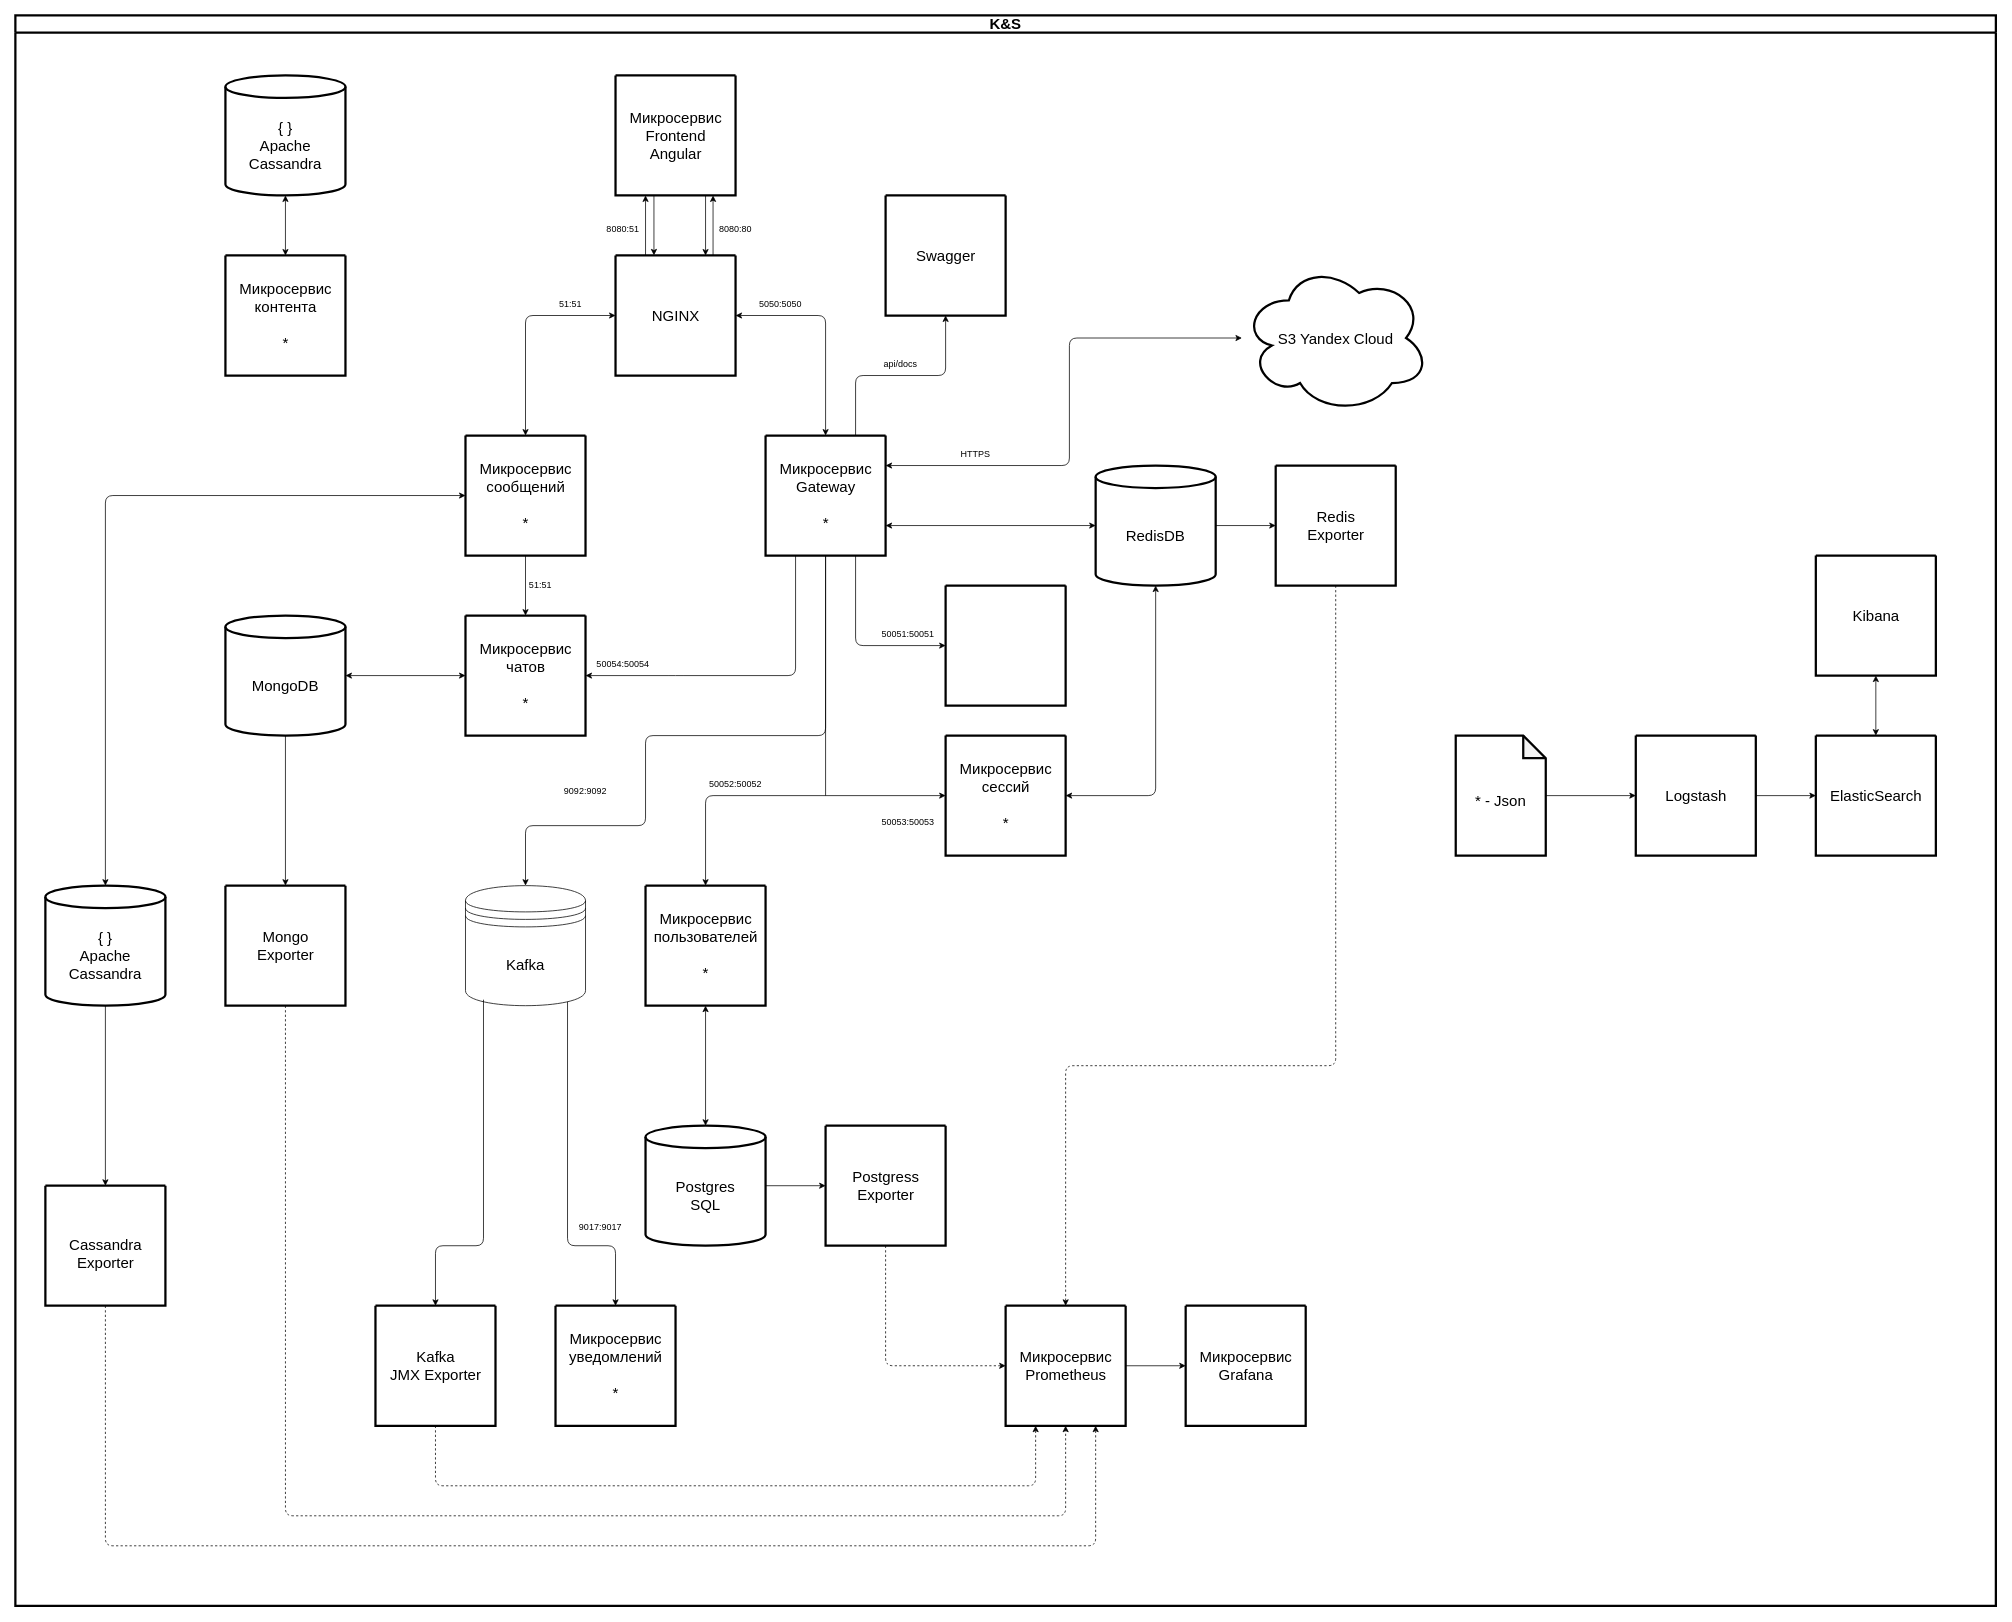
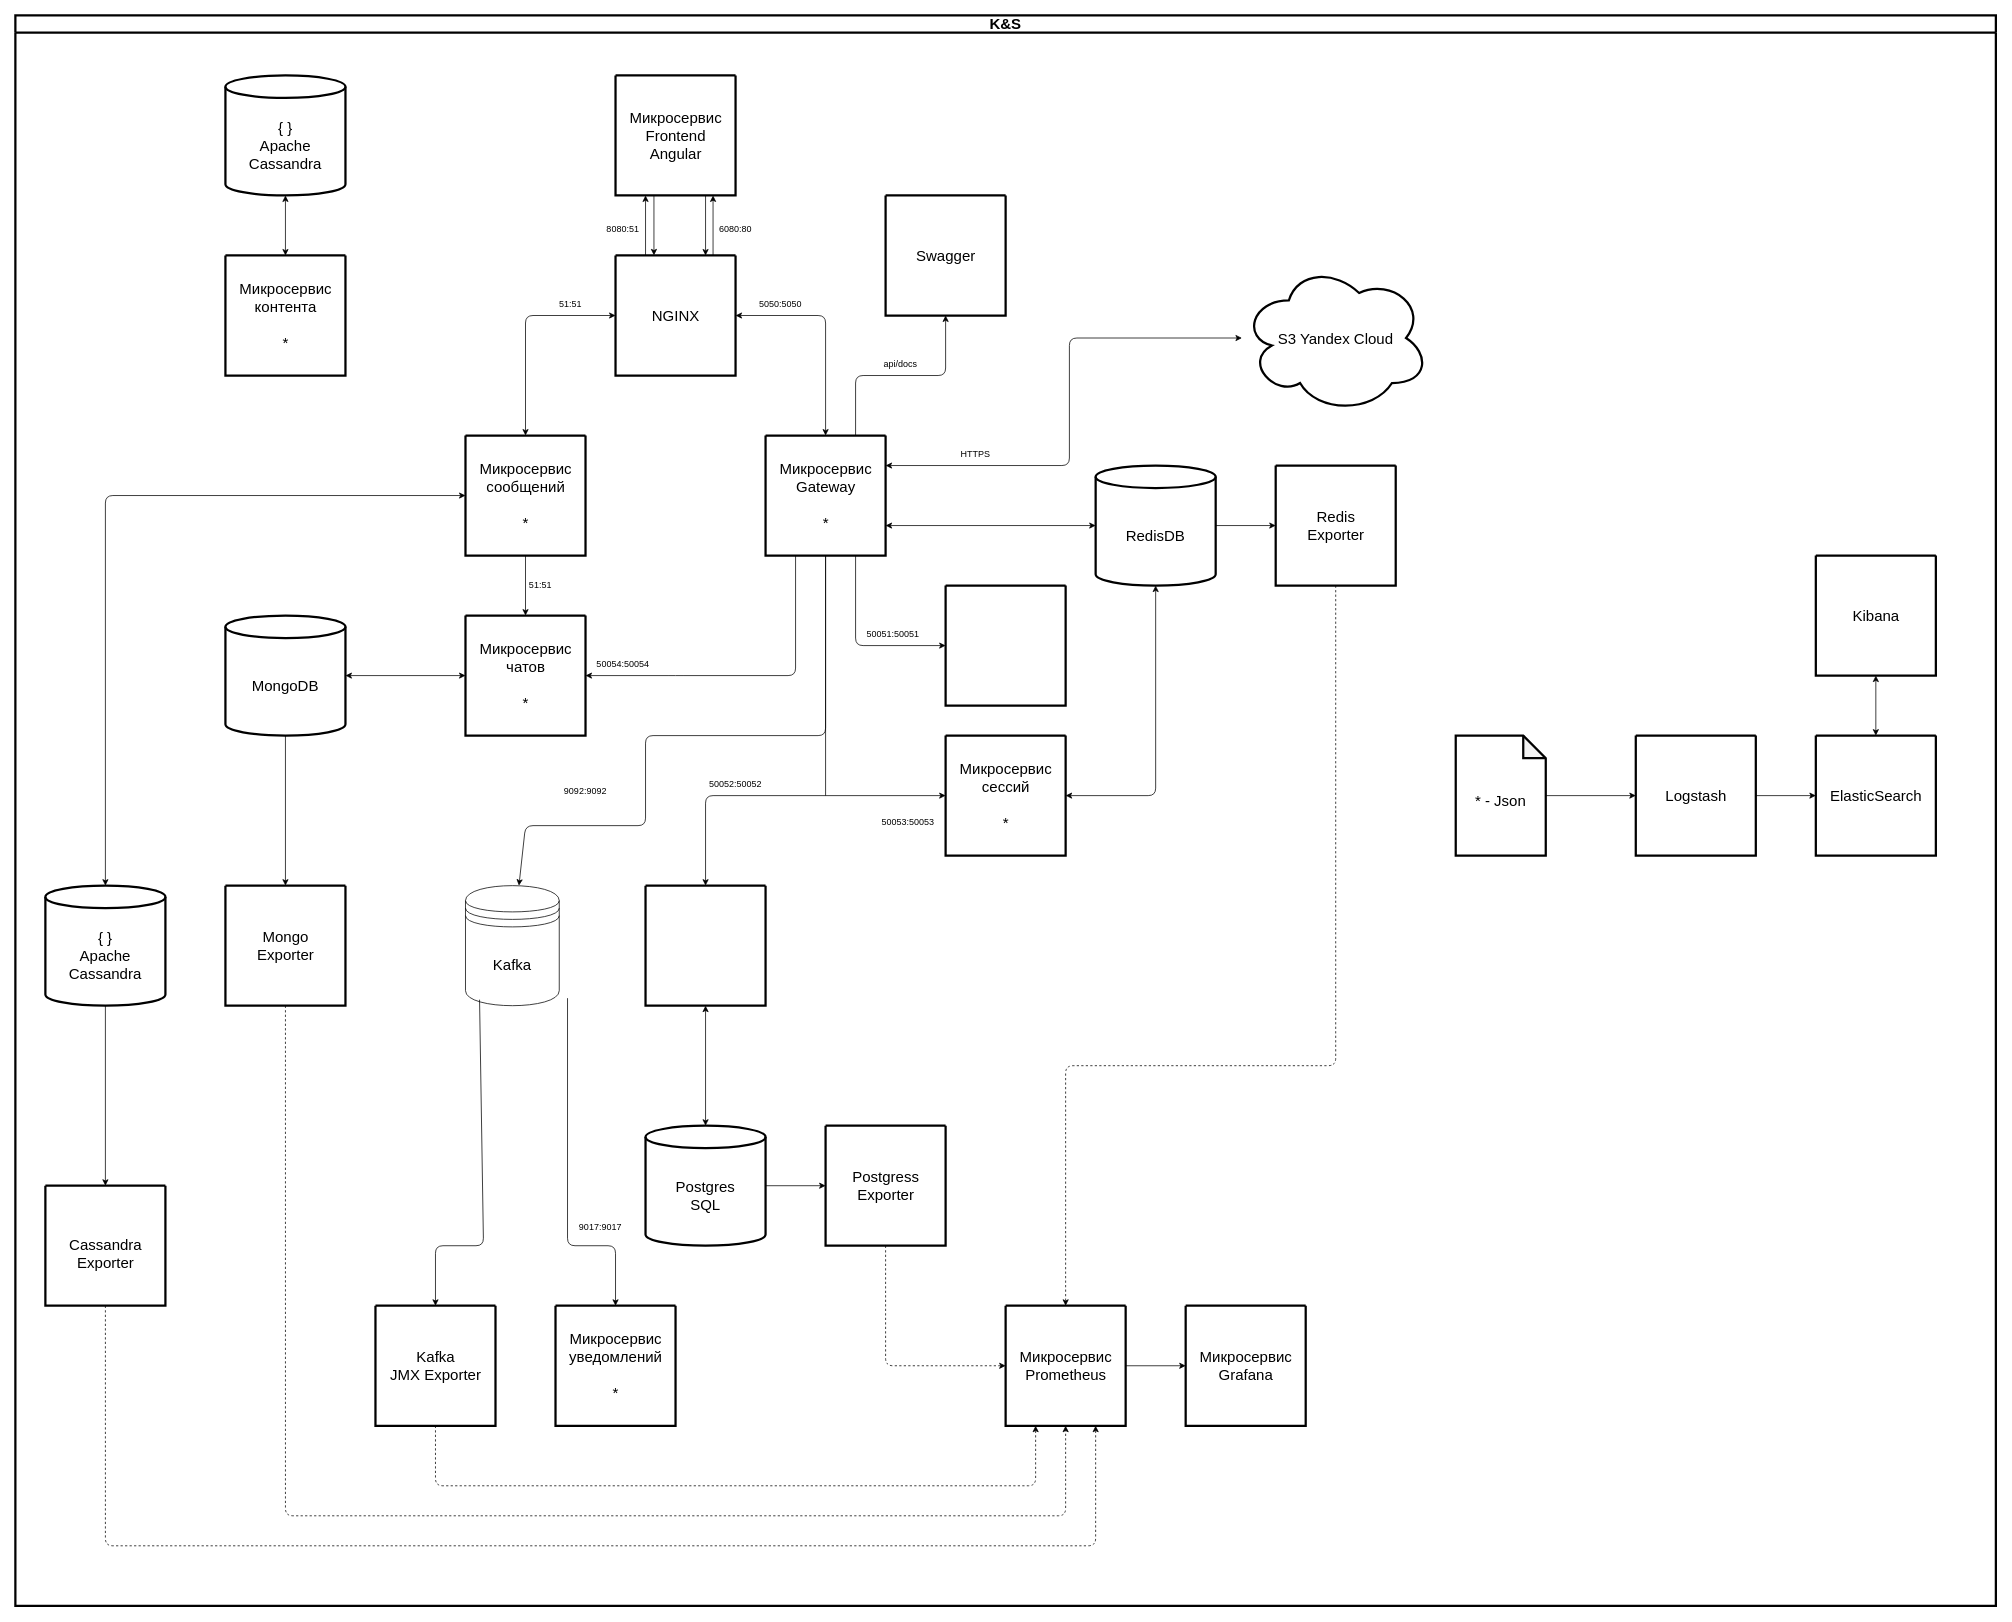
(735, 229) -> (735, 229)
(908, 634) -> (893, 634)
(525, 945) -> (512, 945)
(705, 945) -> none
